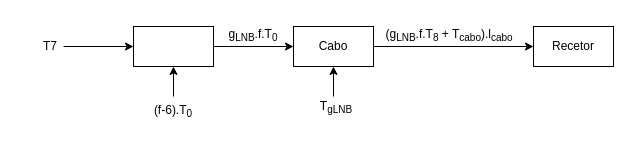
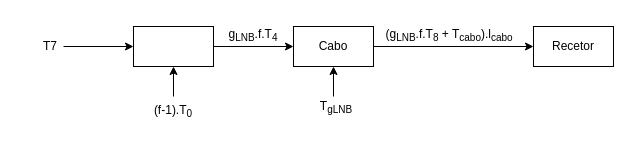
(254, 36) -> (254, 36)
(174, 112) -> (174, 112)
